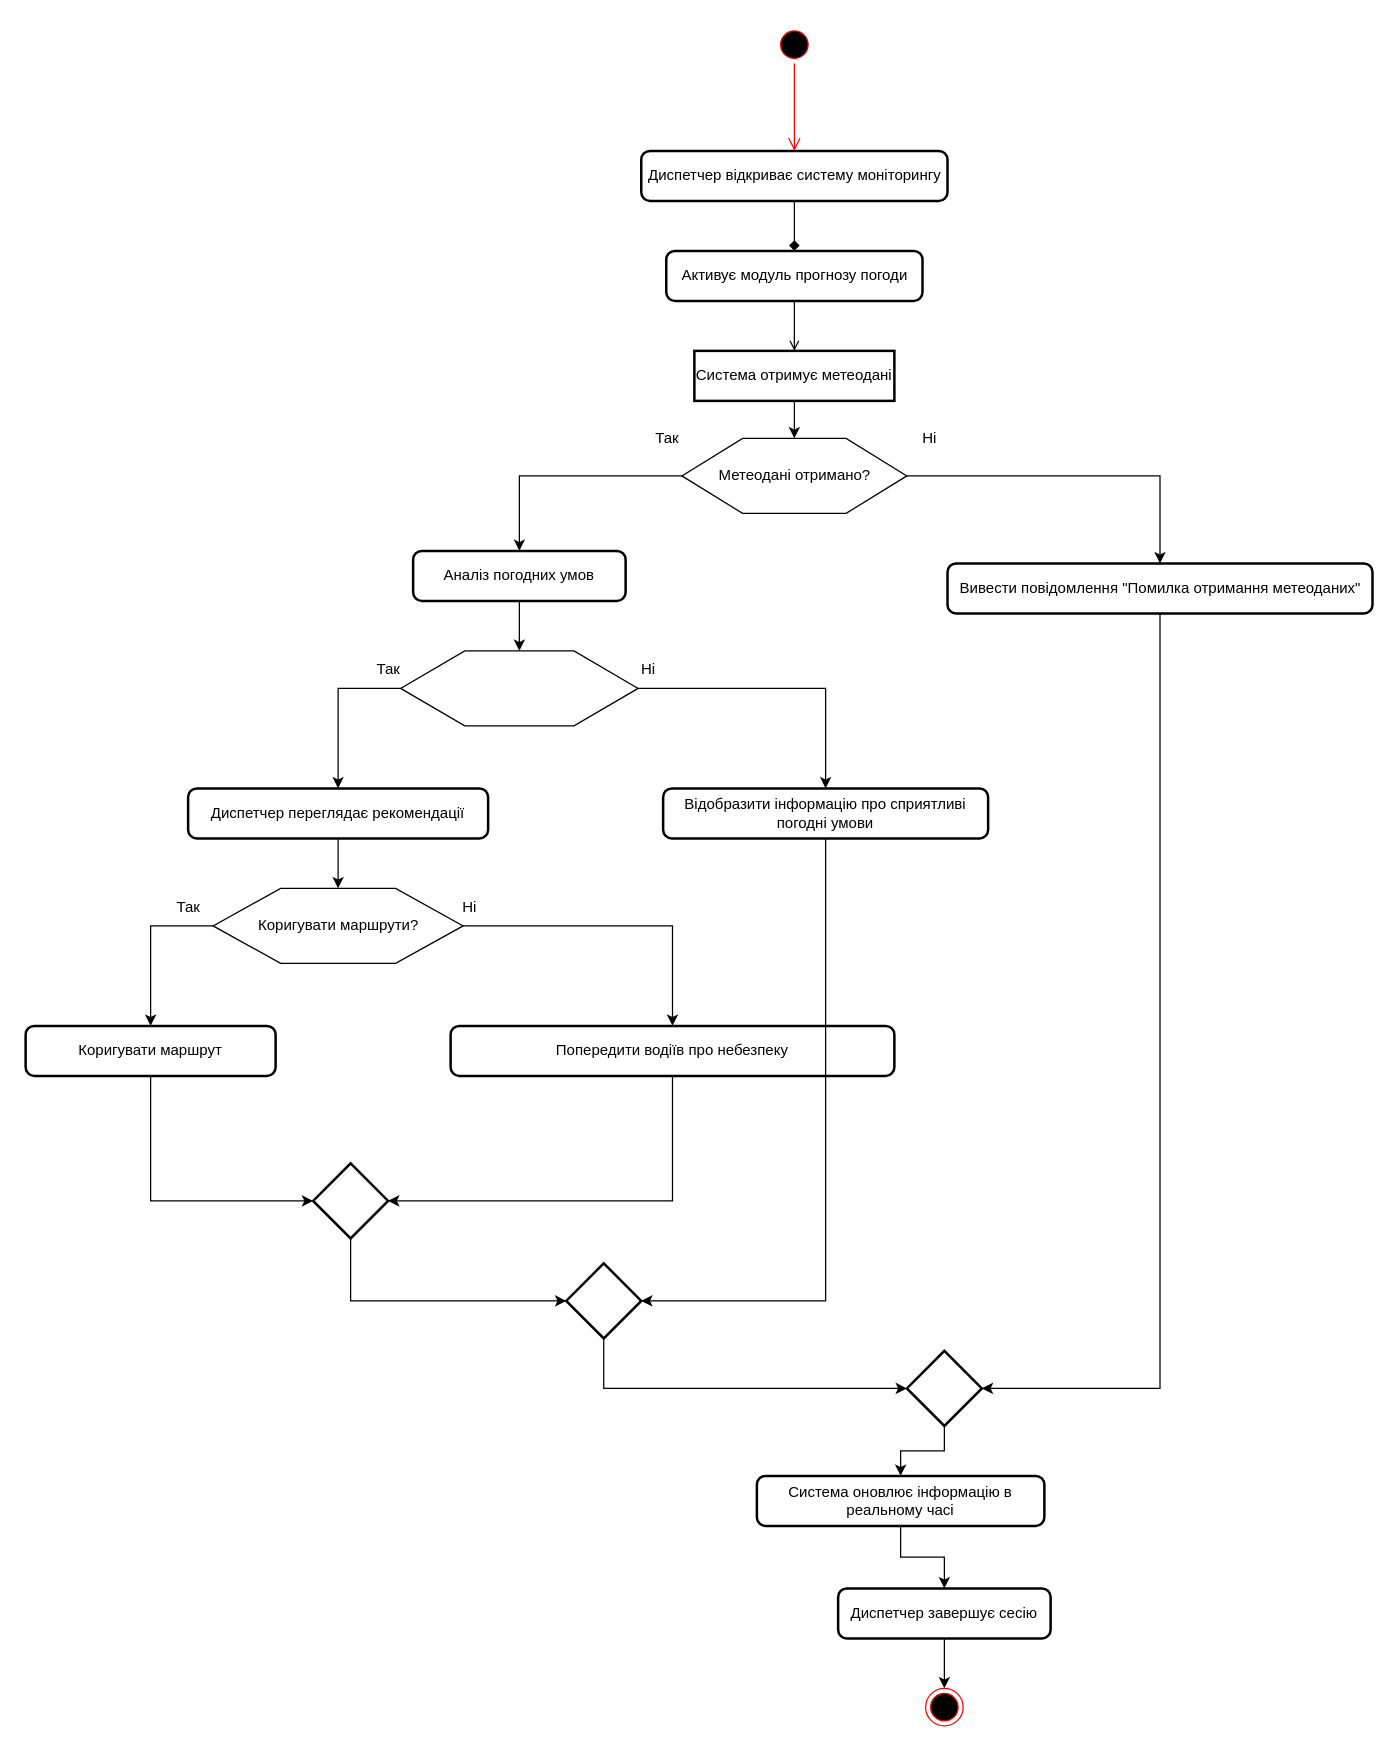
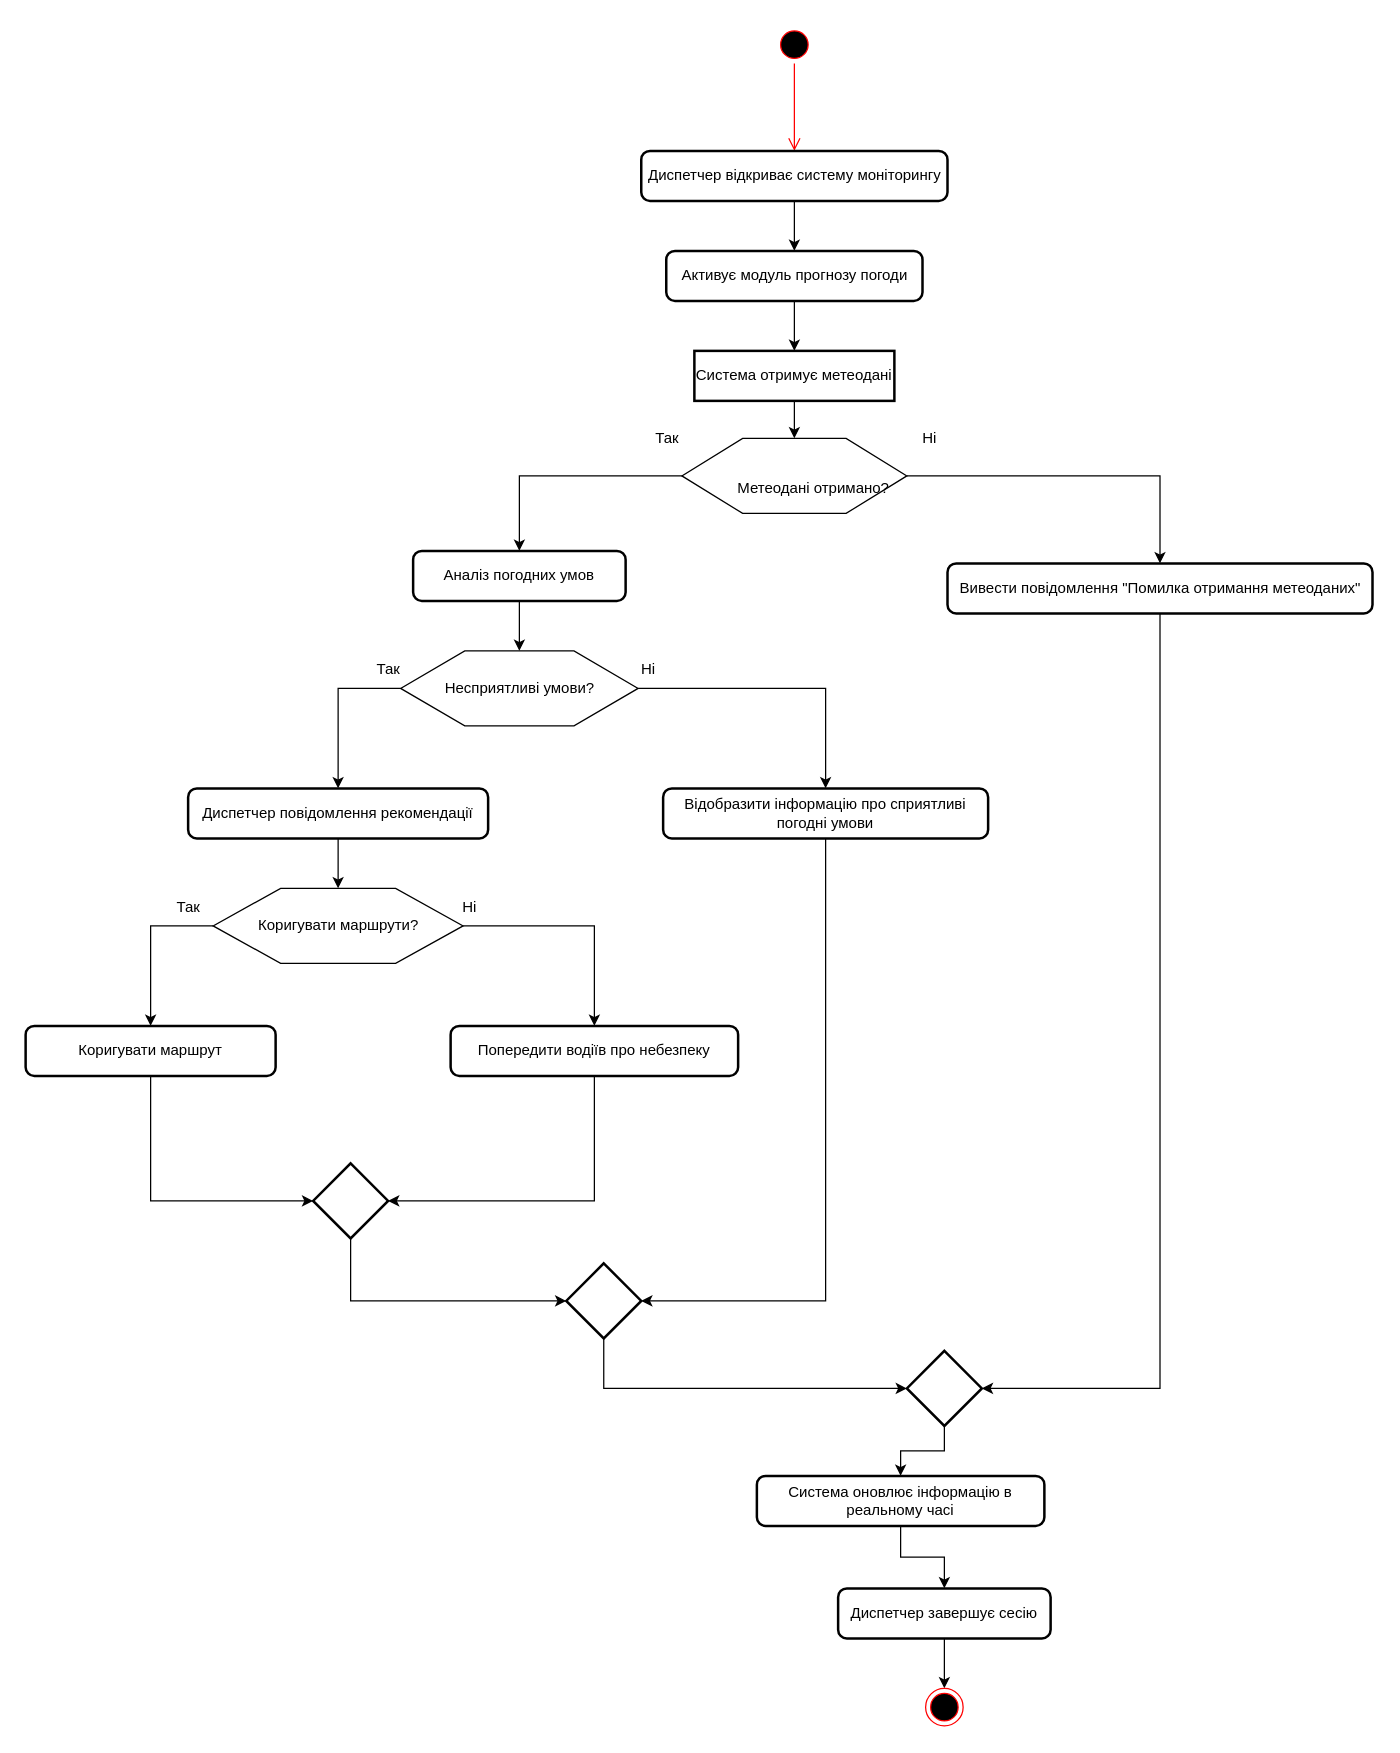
(794, 240) -> (794, 241)
(794, 343) -> (794, 341)
(794, 476) -> (813, 488)
none -> (519, 688)
(338, 813) -> (338, 813)
(673, 1051) -> (594, 1051)
